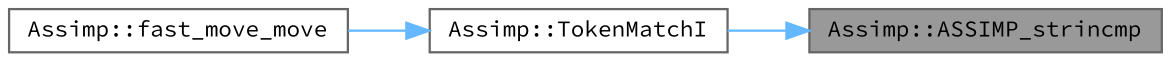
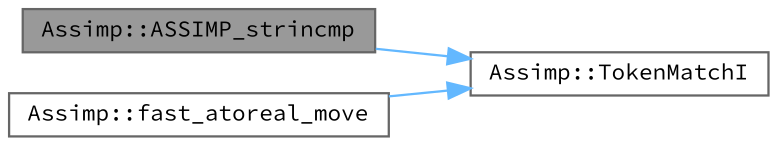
(178, 31) -> (199, 115)
(757, 31) -> (412, 53)
